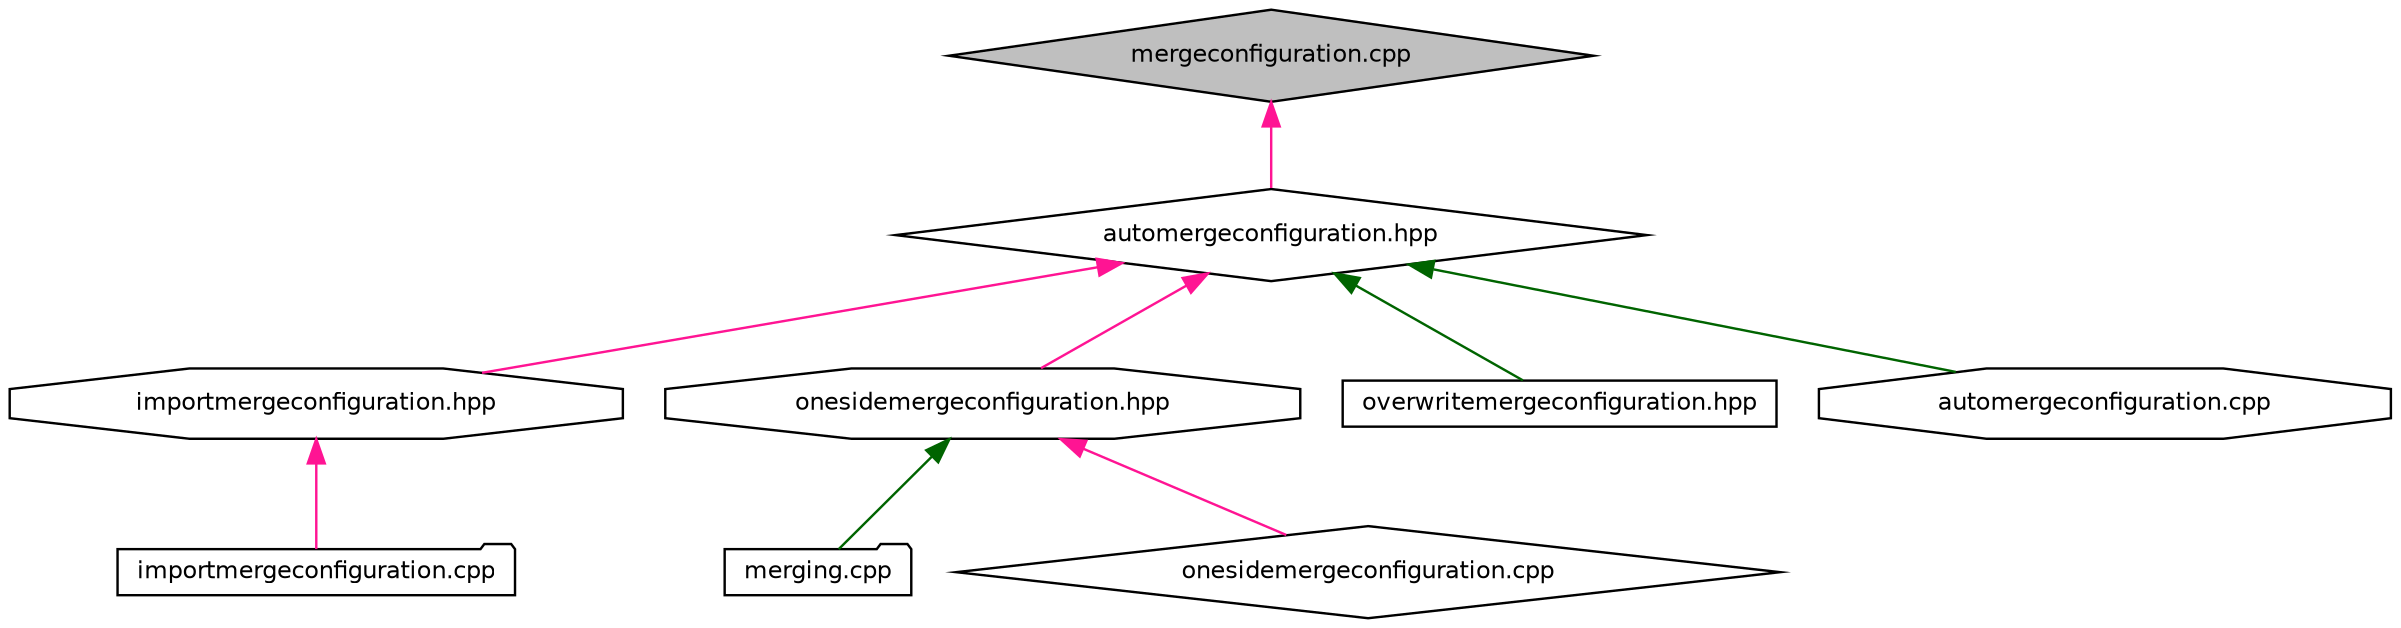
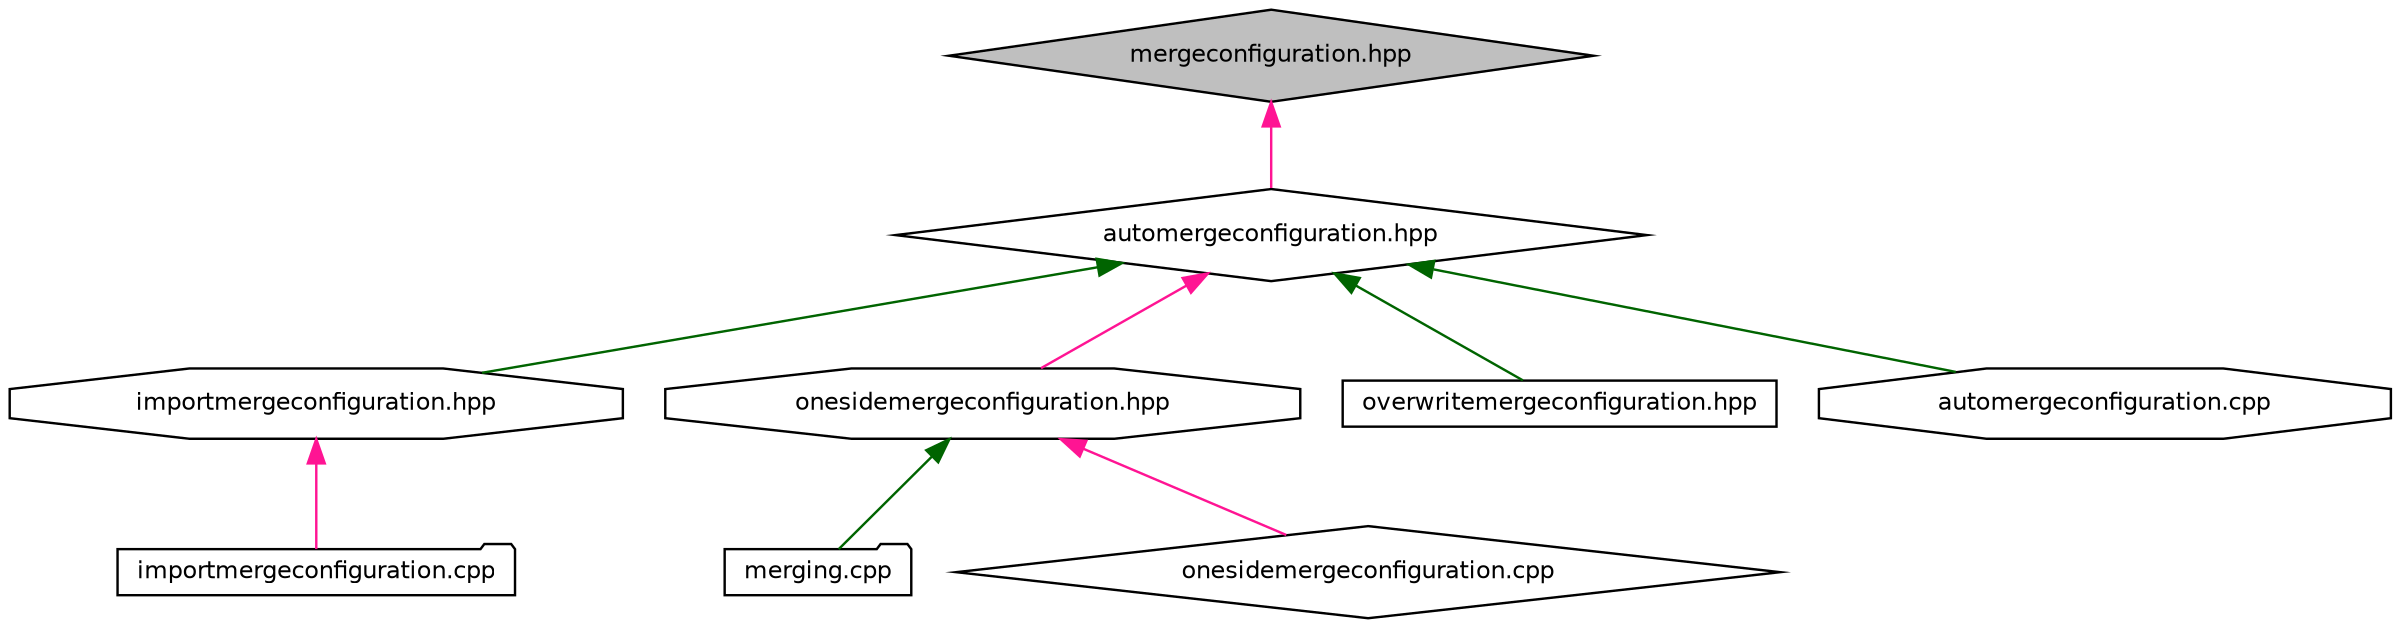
(1271, 56) -> (1271, 56)
(790, 320) -> (790, 320)
